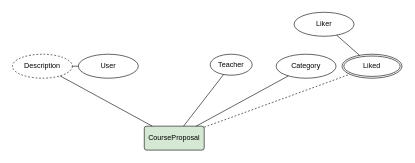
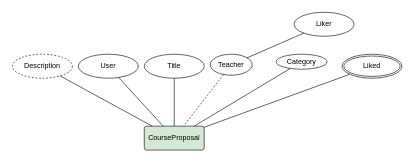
(348, 45) -> (276, 46)
(75, 66) -> (141, 102)
none -> (174, 66)
(306, 66) -> (302, 62)
(204, 100) -> (204, 100)
(277, 101) -> (277, 101)
none -> (174, 102)
